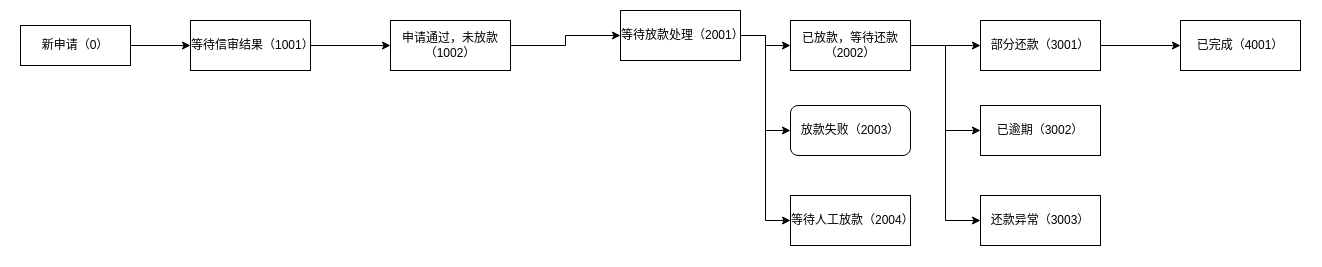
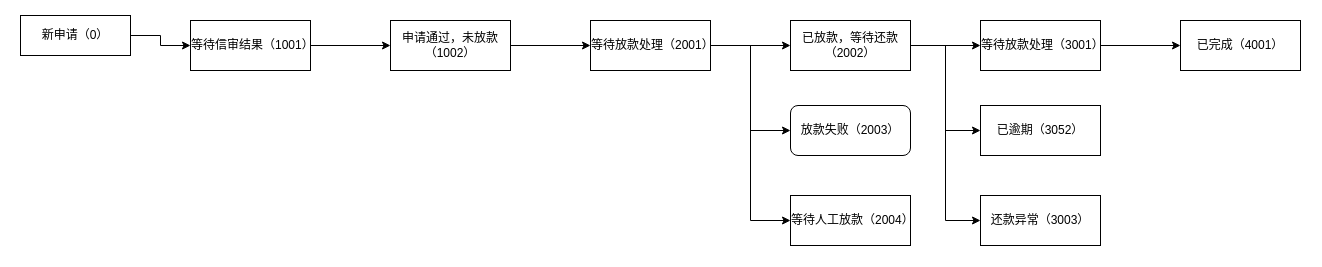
(681, 36) -> (651, 46)
(76, 46) -> (76, 36)
(1041, 46) -> (1041, 46)
(1041, 131) -> (1041, 131)
